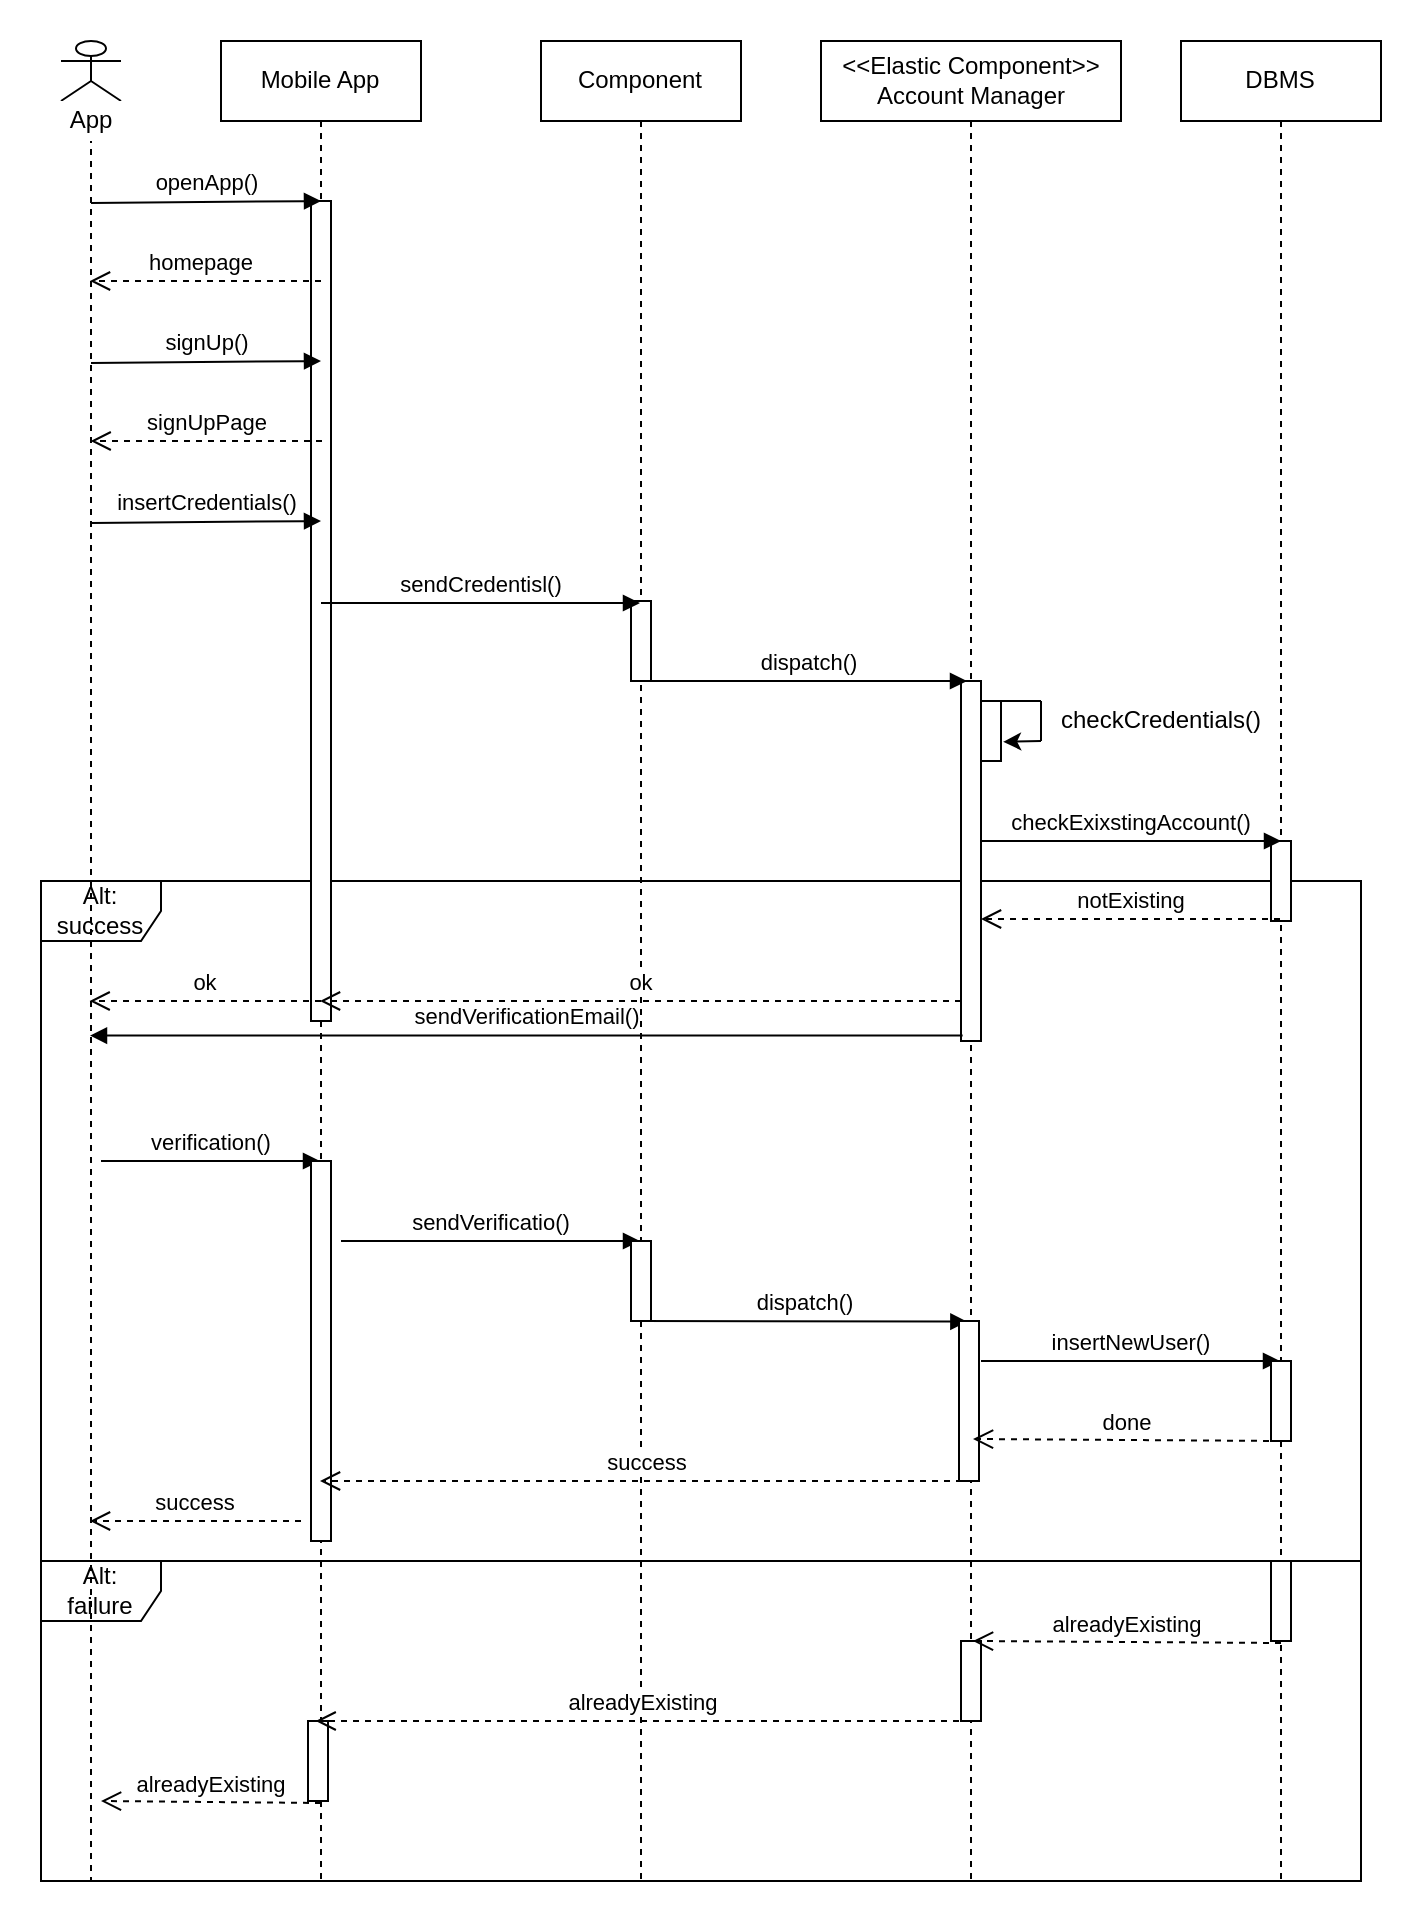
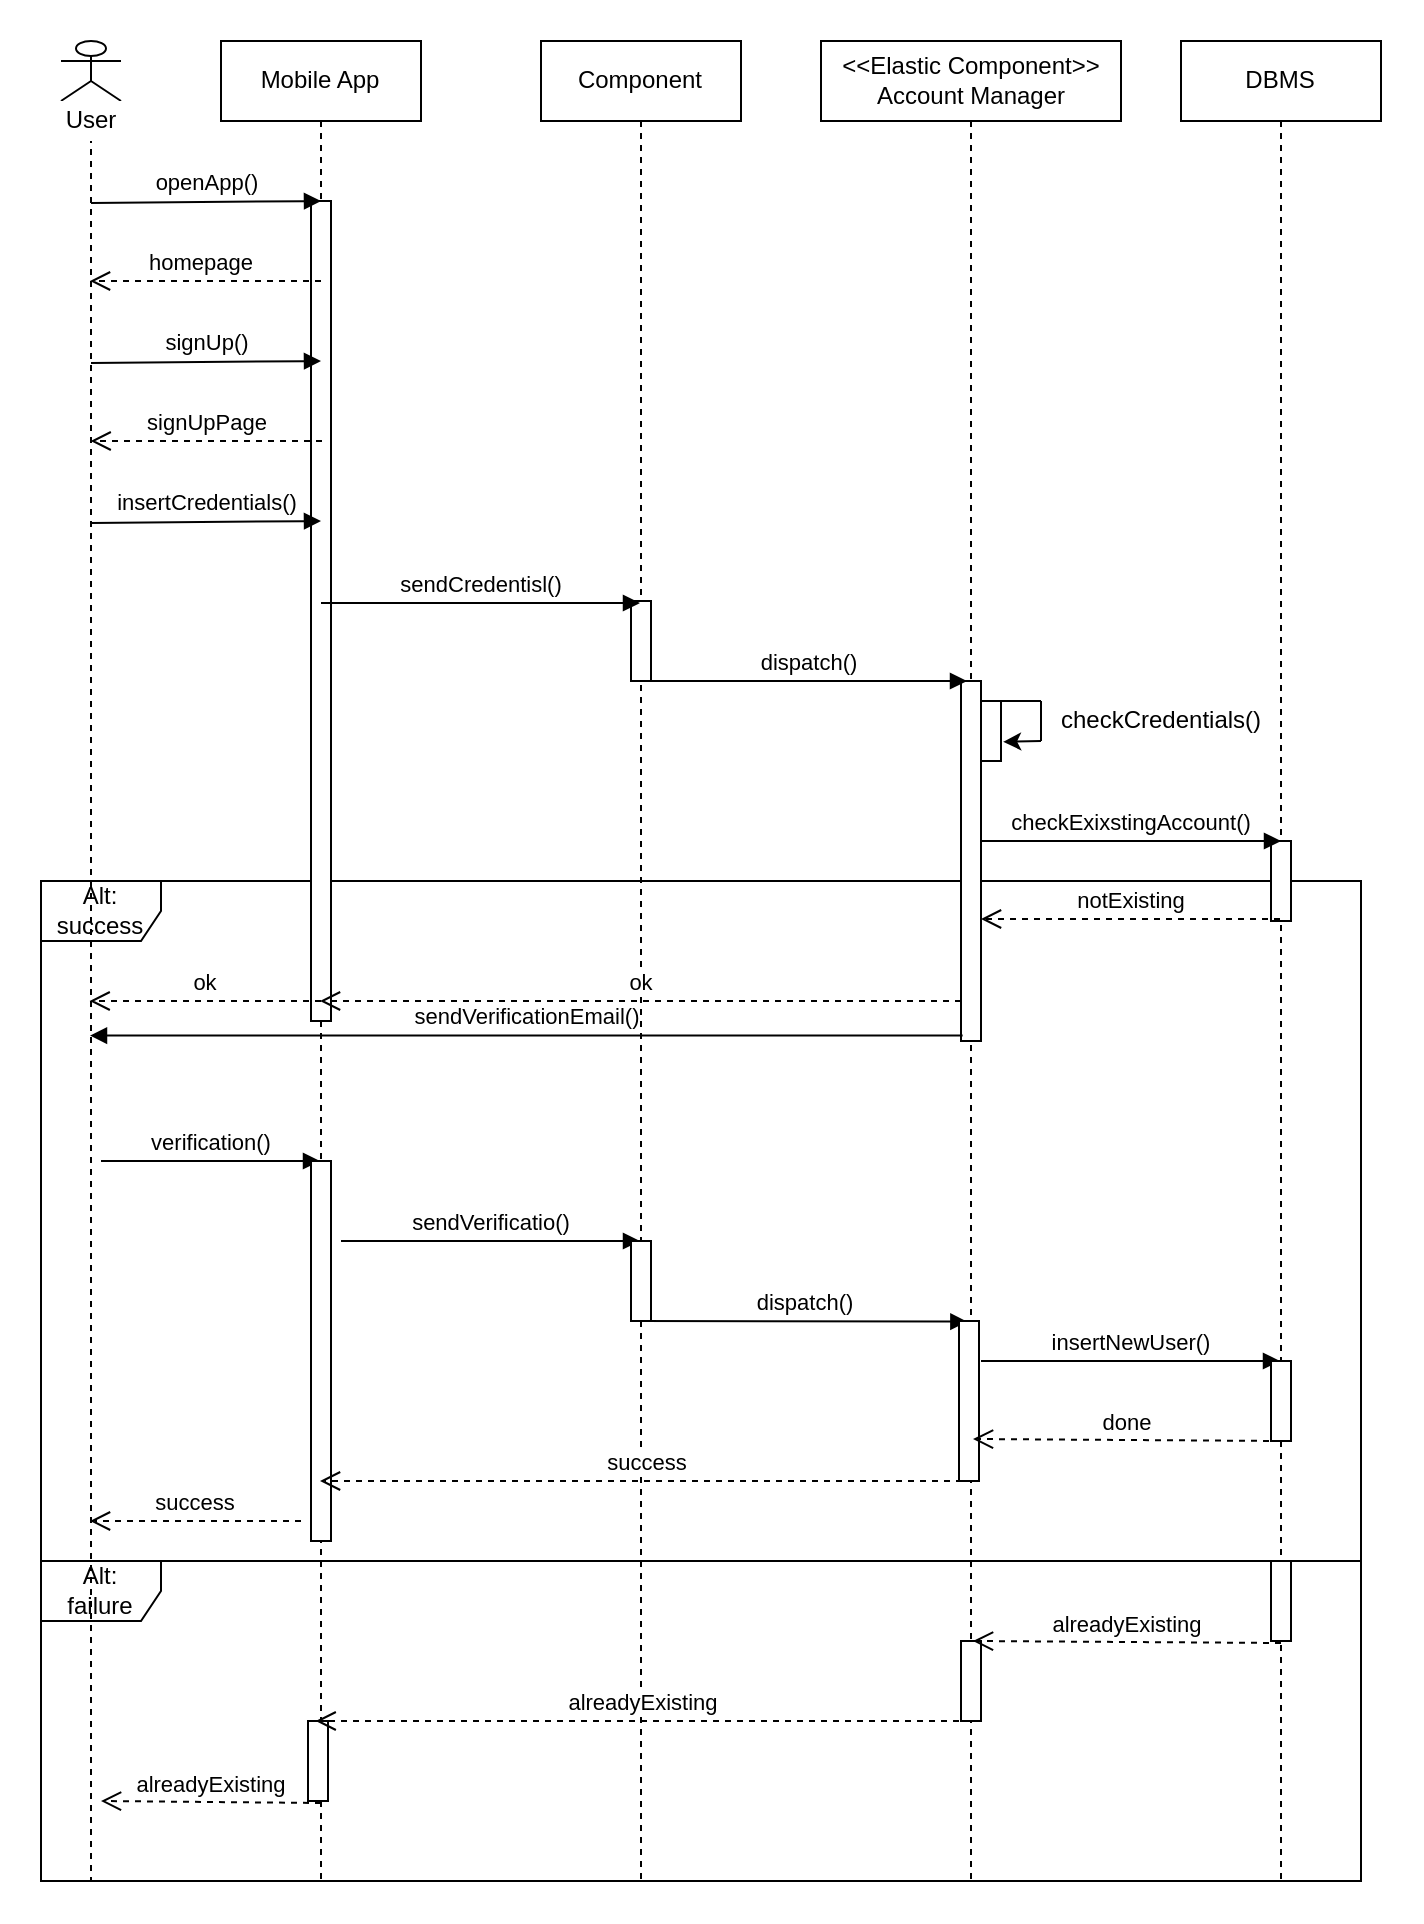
(92, 121) -> (92, 121)
